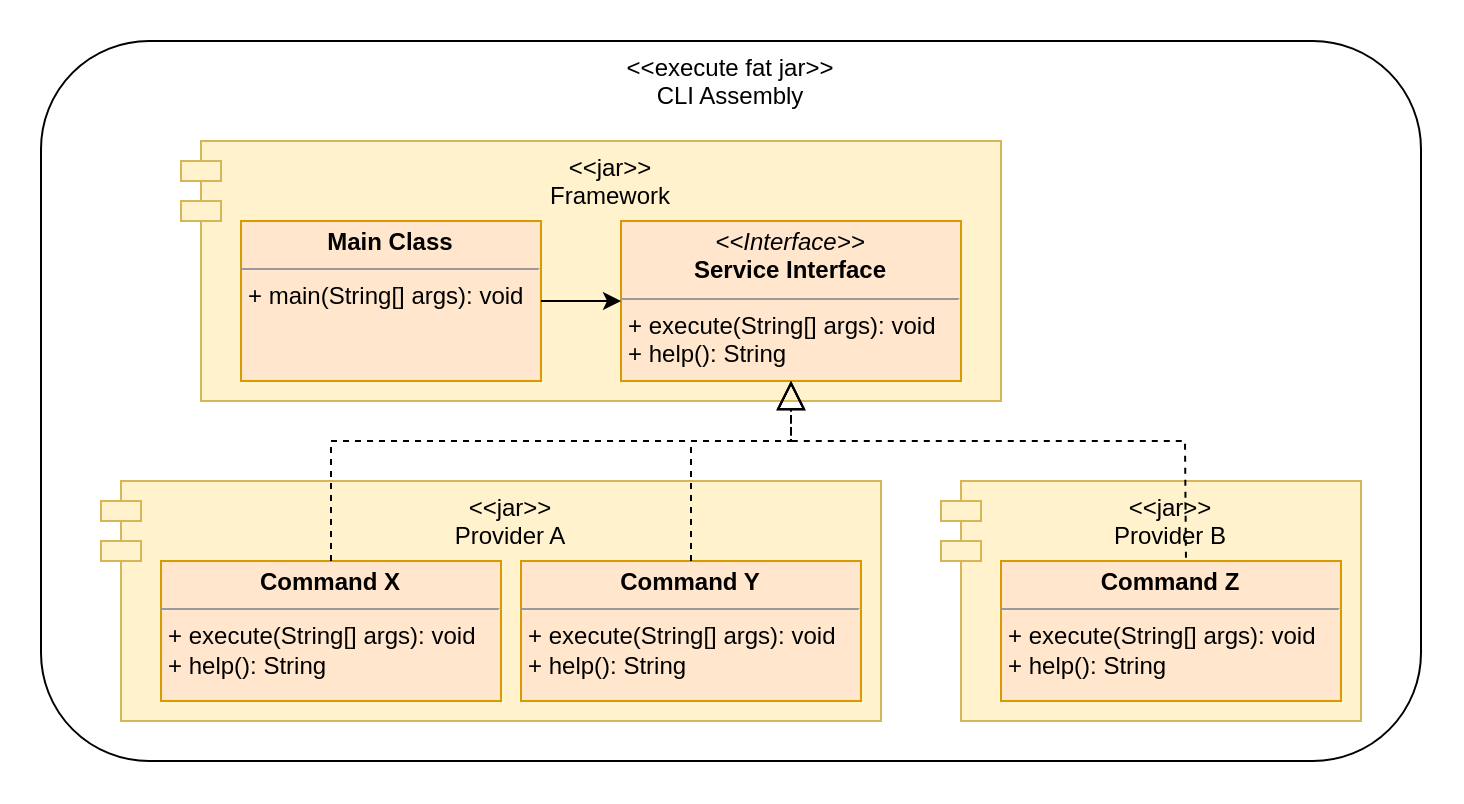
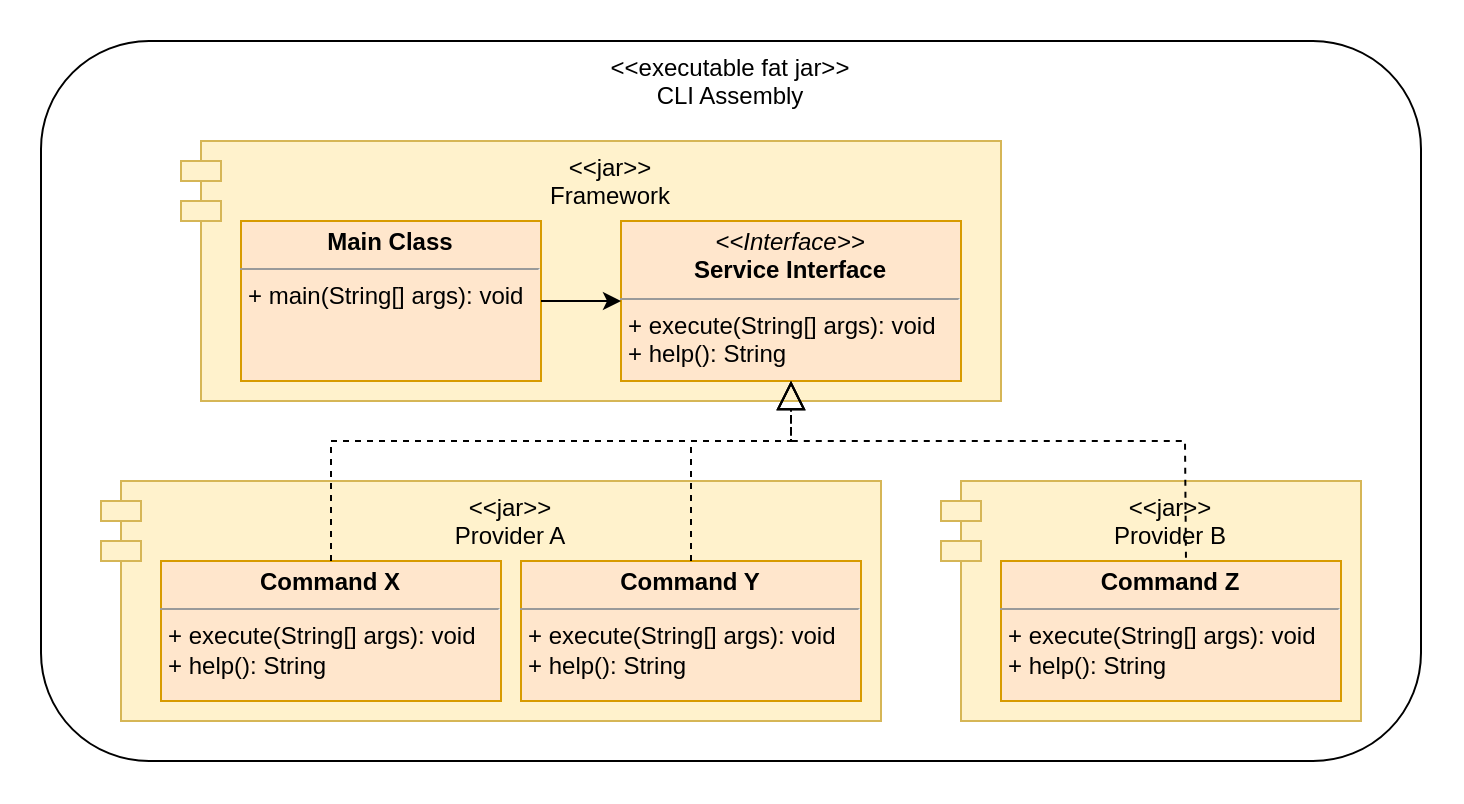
(731, 84) -> (731, 84)
